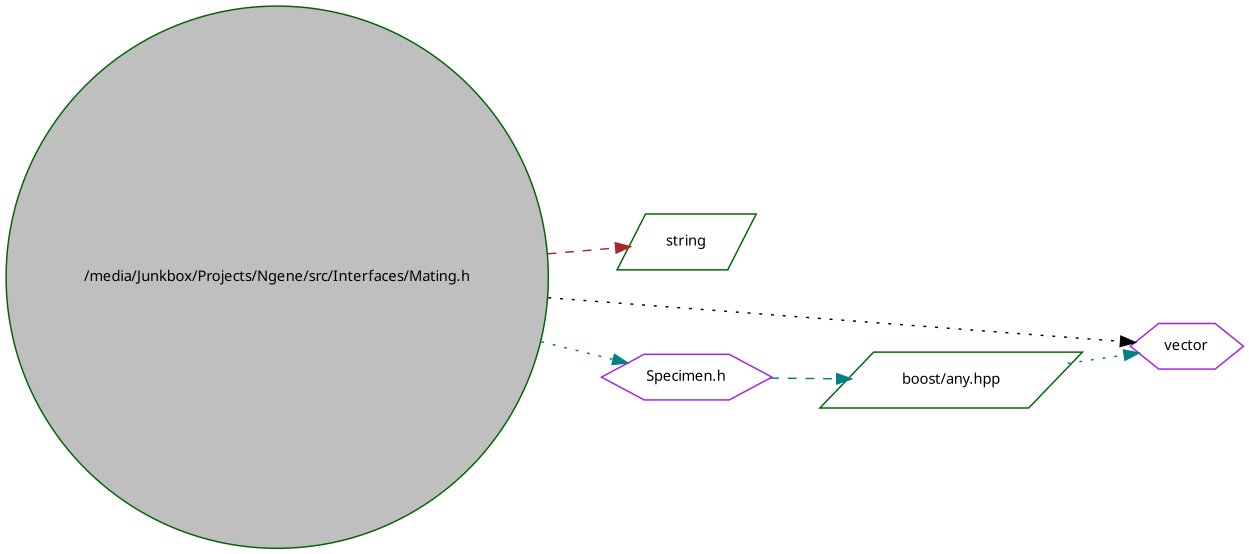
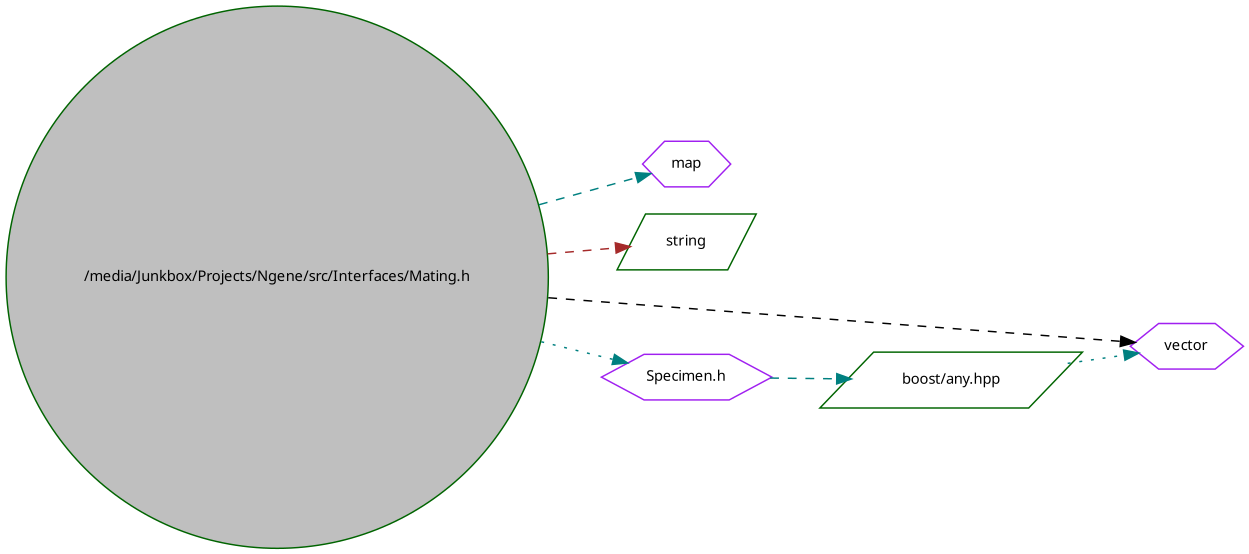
none -> (687, 164)
(834, 320) -> (834, 320)
